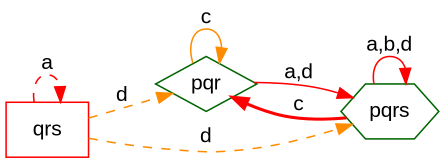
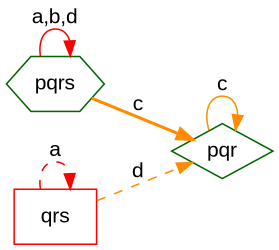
(296, 85) -> none
(295, 118) -> (135, 116)
(214, 152) -> none
